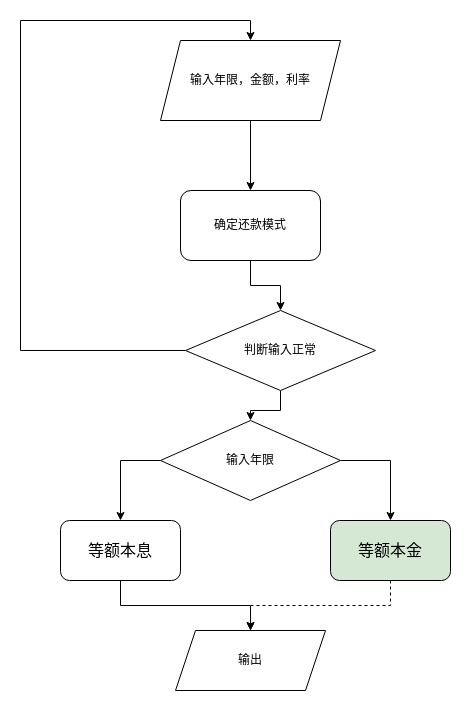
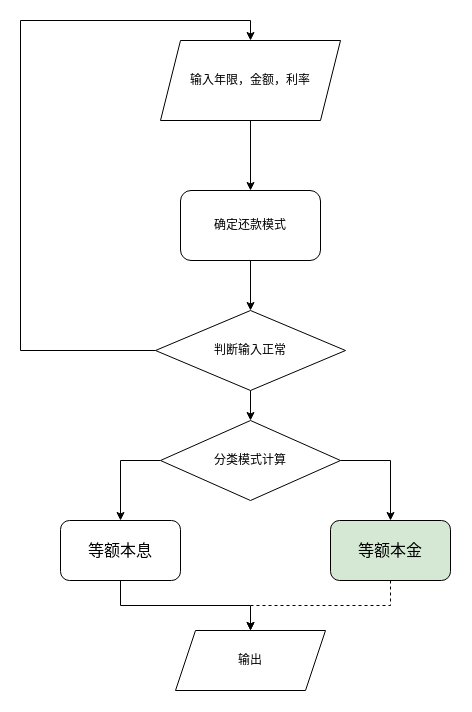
(281, 351) -> (251, 351)
(251, 461) -> (251, 461)
